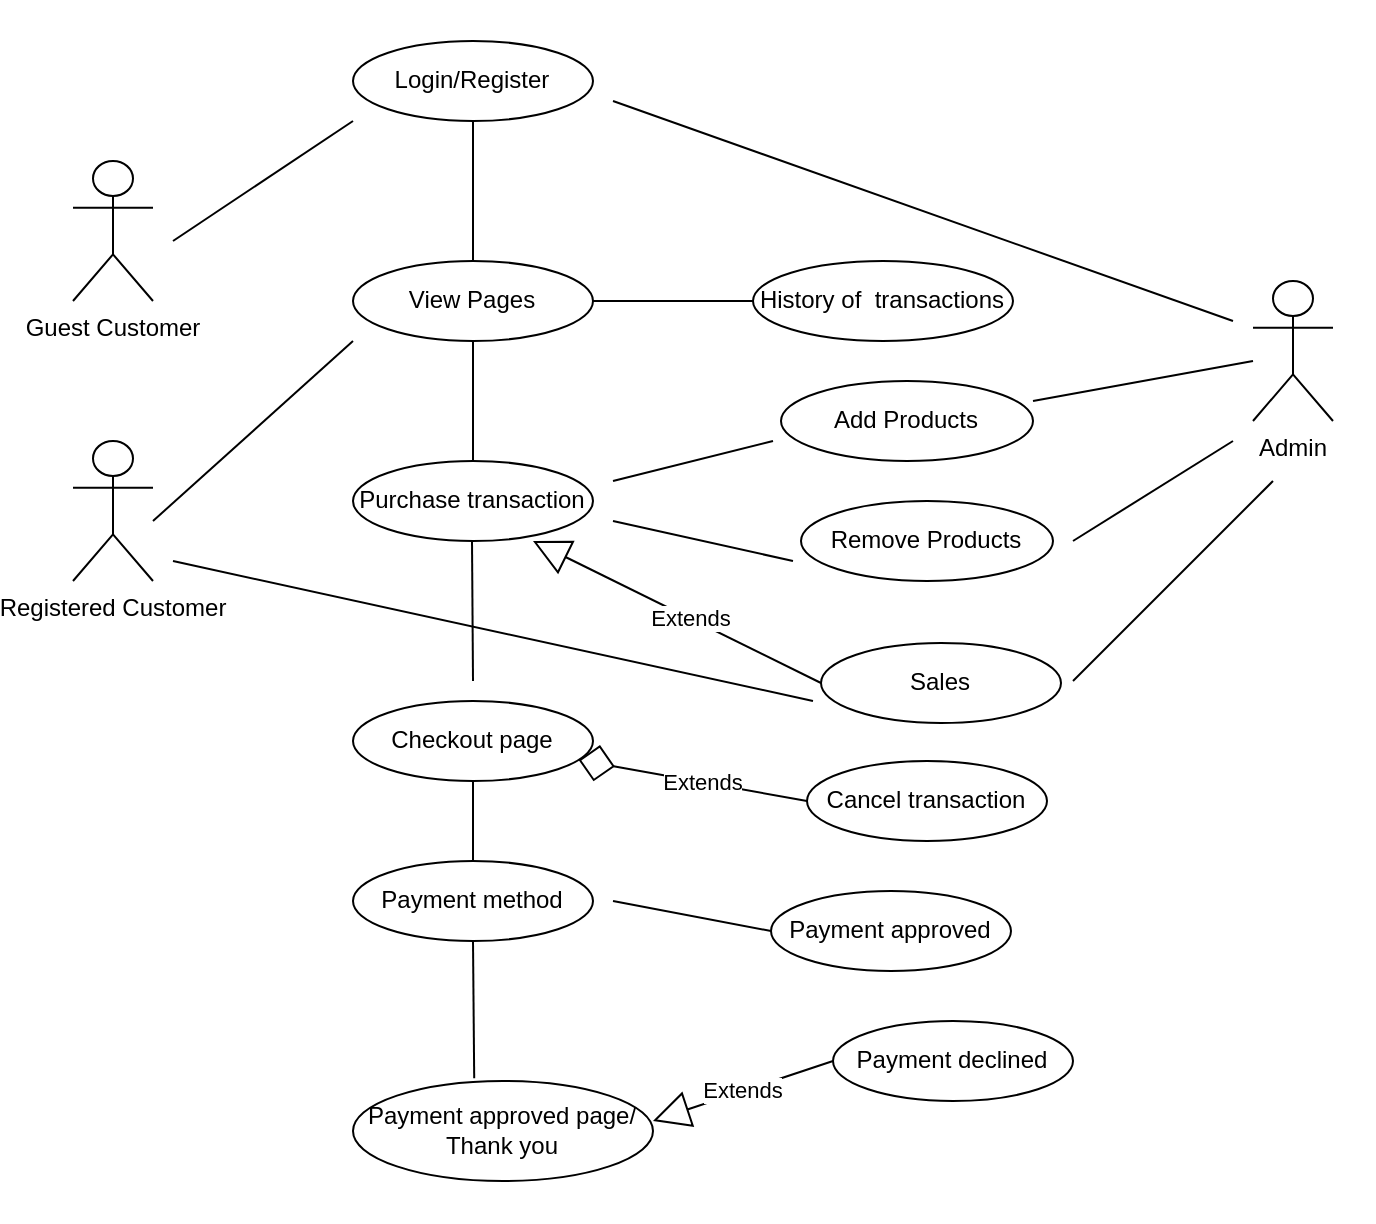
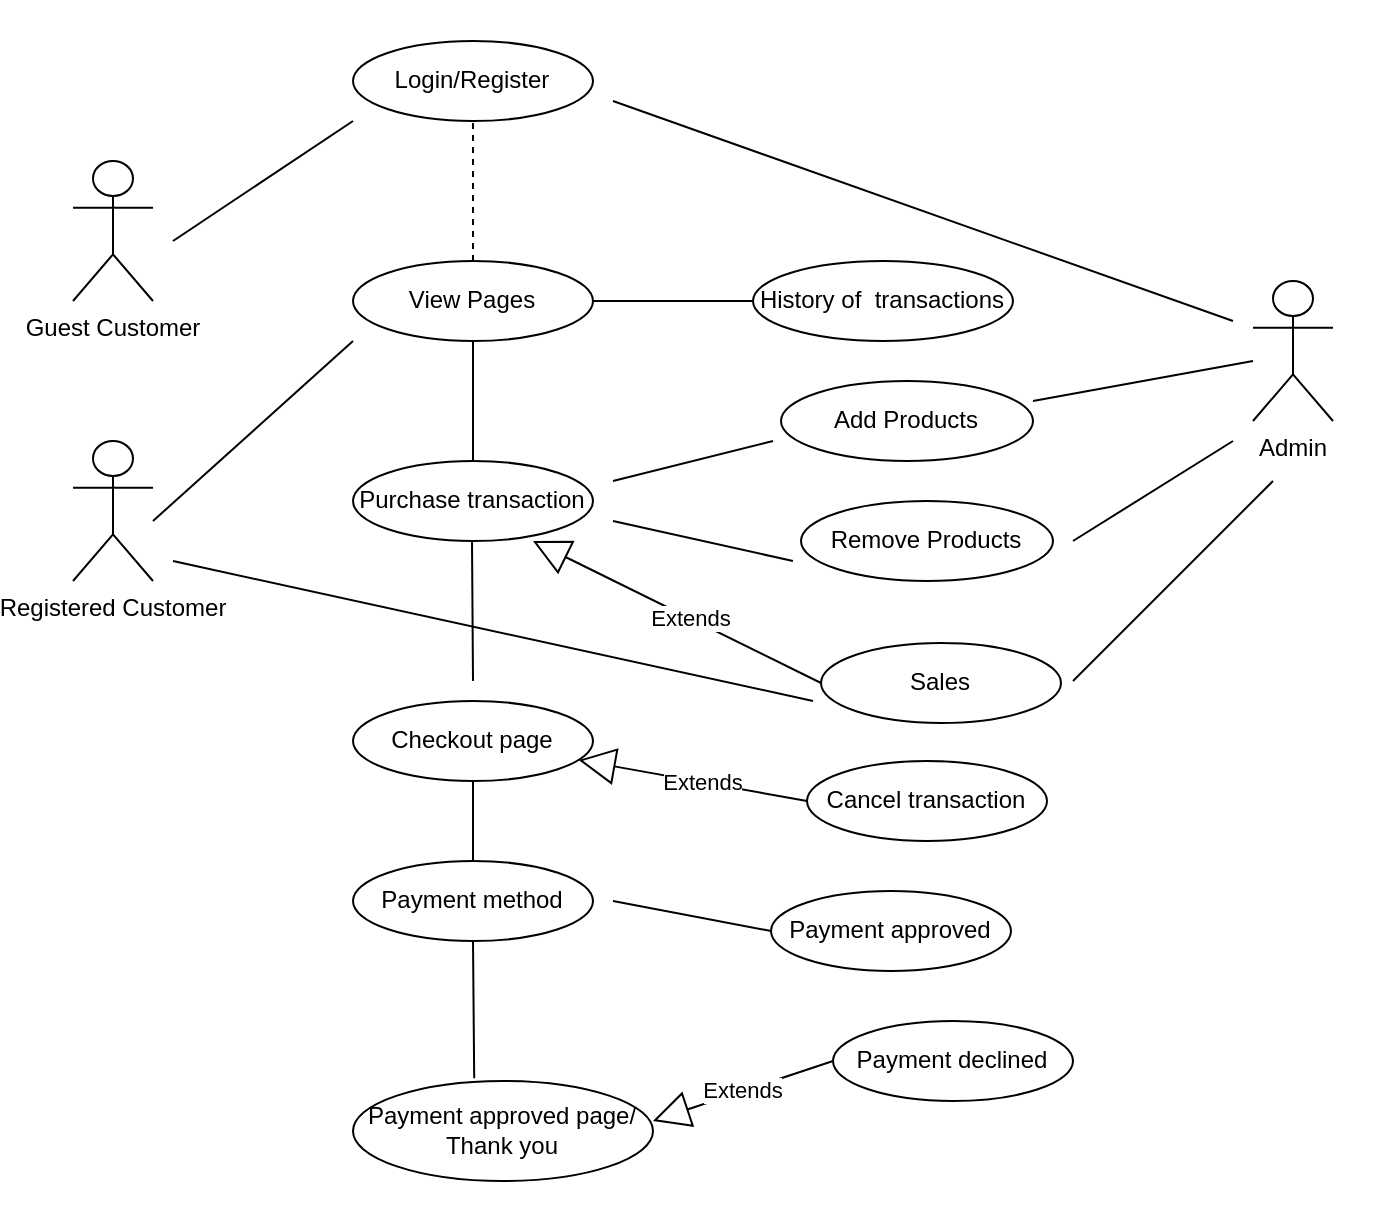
(473, 189) -> (473, 189)
(615, 767) -> (615, 767)
